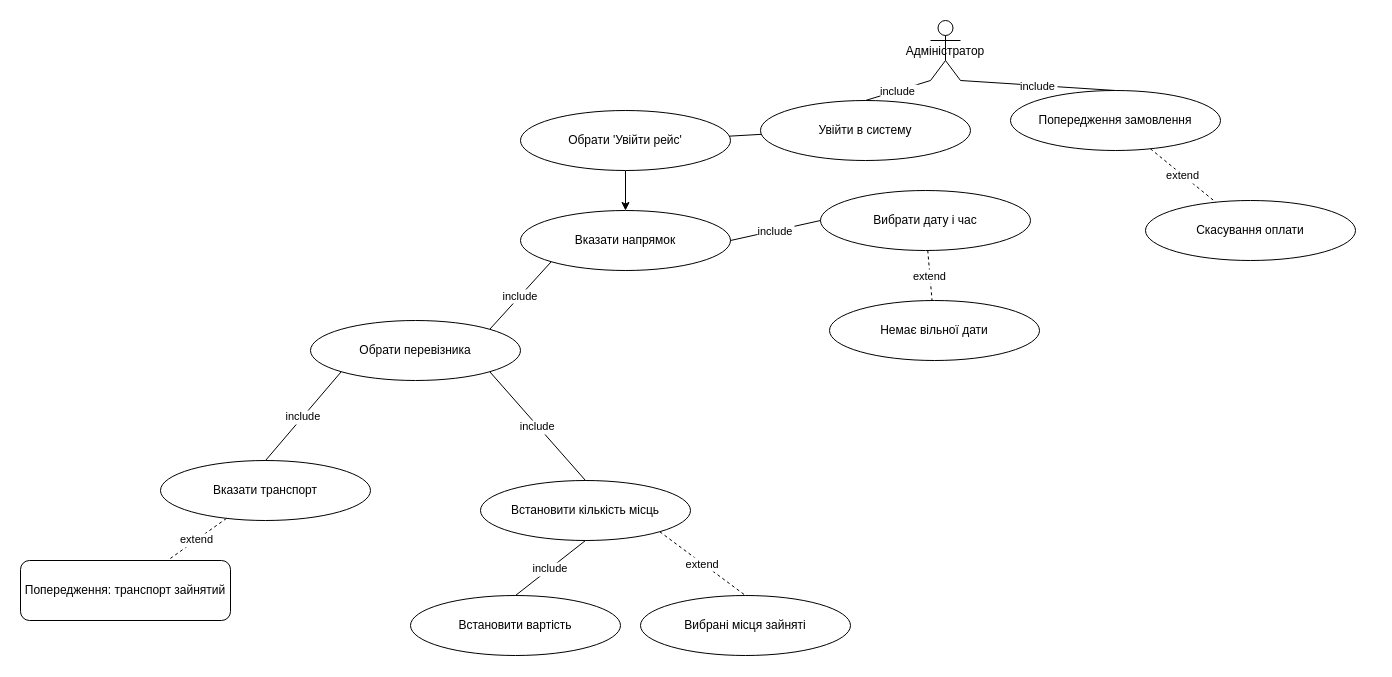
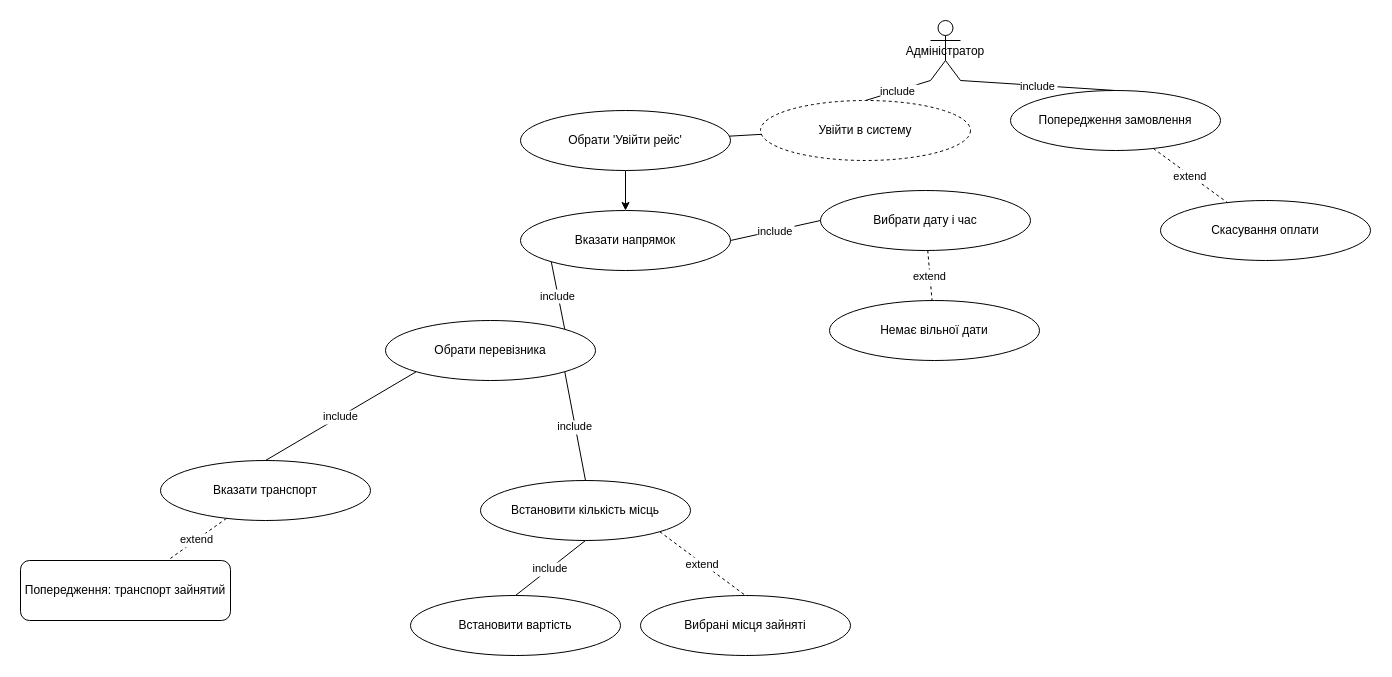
(866, 131) -> (866, 131)
(1251, 231) -> (1266, 231)
(416, 351) -> (491, 351)
